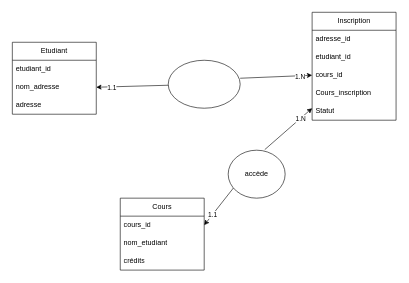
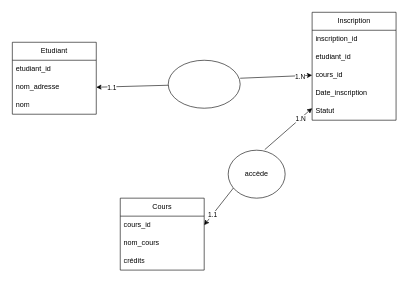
(335, 39) -> (340, 39)
(347, 93) -> (345, 93)
(30, 105) -> (22, 105)
(147, 243) -> (142, 243)
